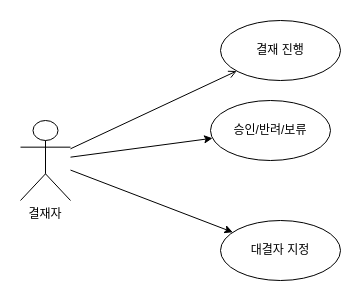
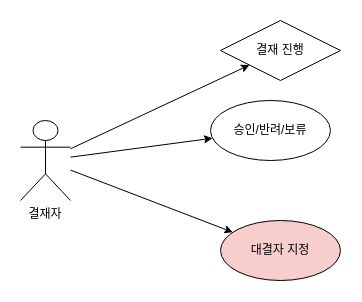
(281, 51) -> (281, 51)
(232, 73) -> (236, 71)
(281, 251) -> (281, 251)
